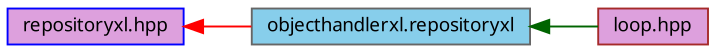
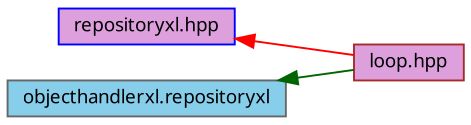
(227, 27) -> (304, 48)
